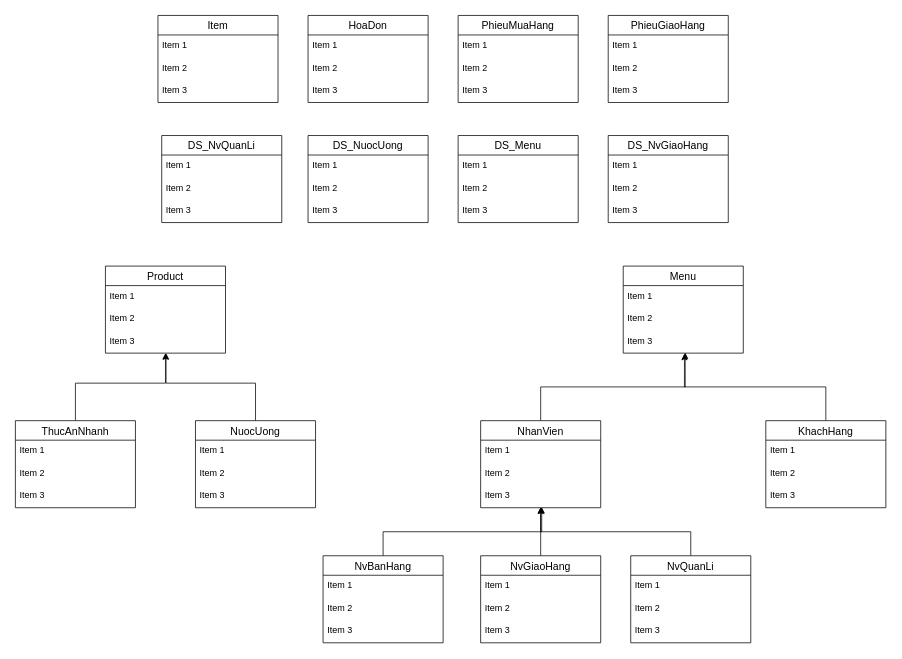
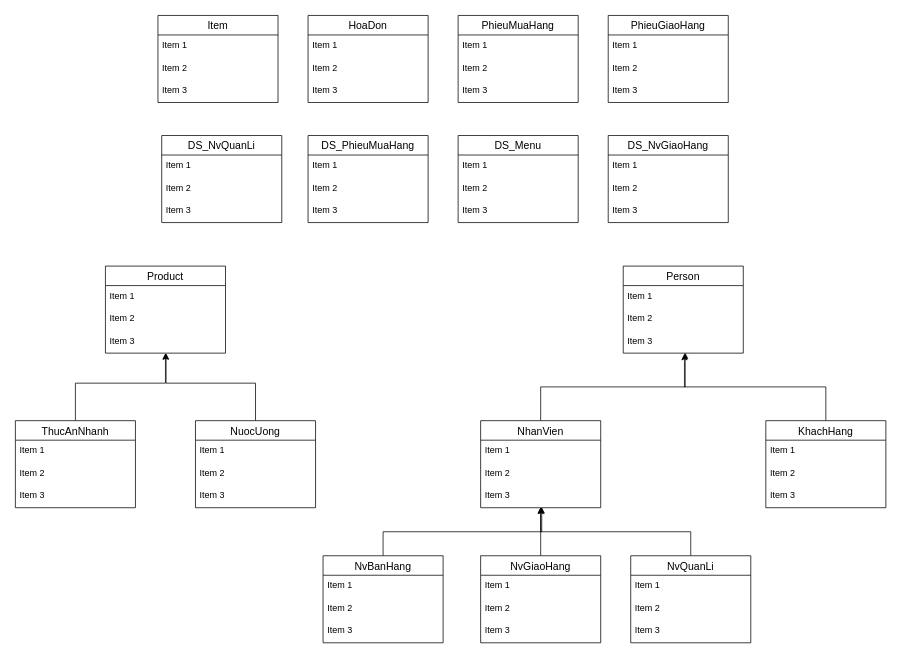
(368, 146) -> (368, 146)
(683, 276) -> (683, 276)
